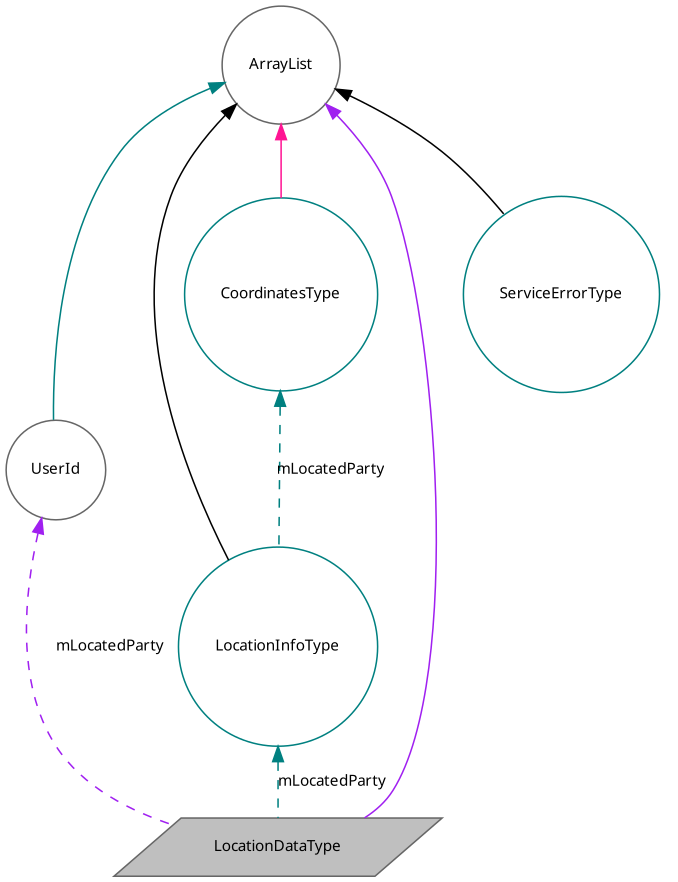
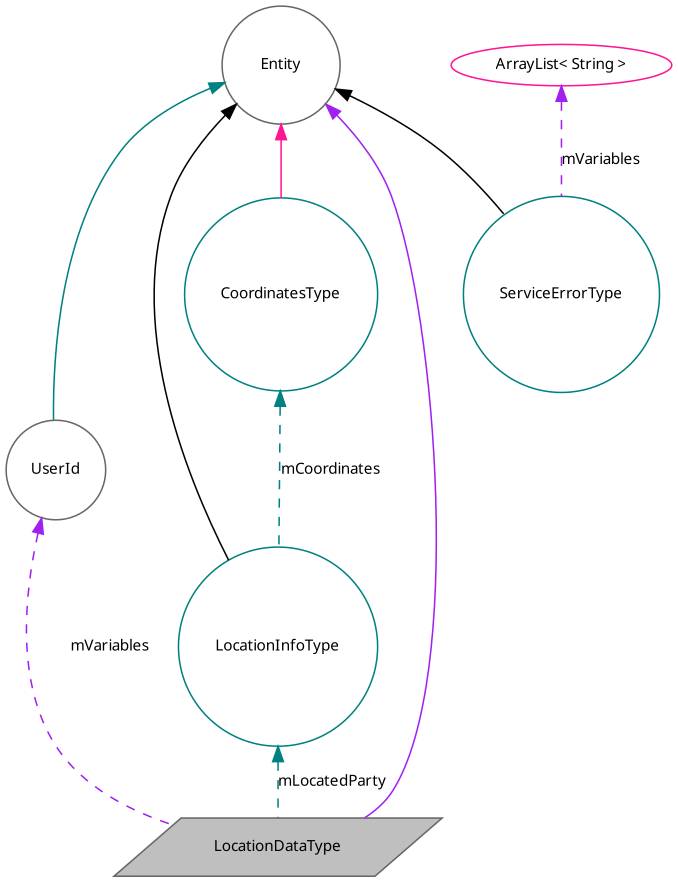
(281, 65) -> (281, 65)
none -> (561, 65)
(331, 470) -> (331, 470)
(110, 647) -> (110, 647)
